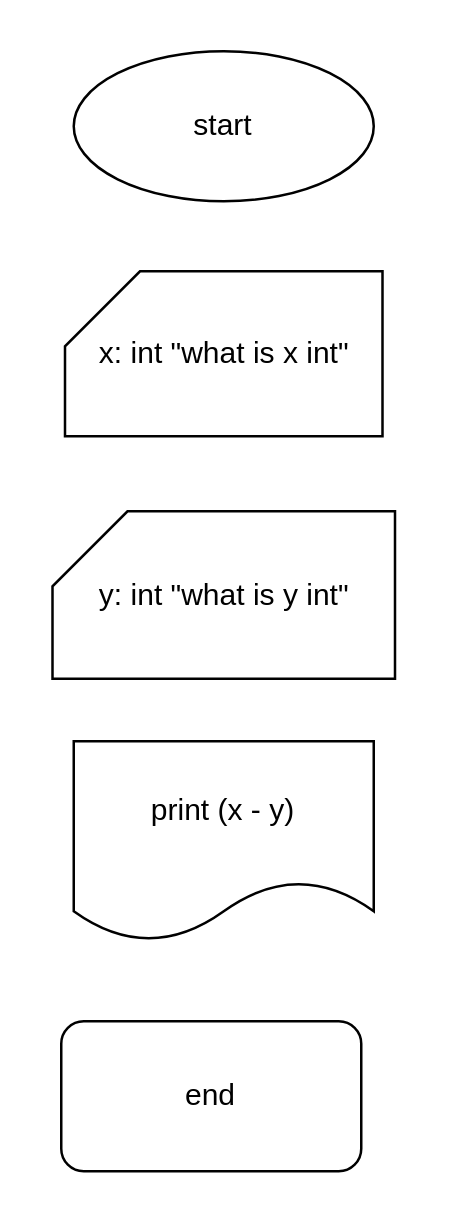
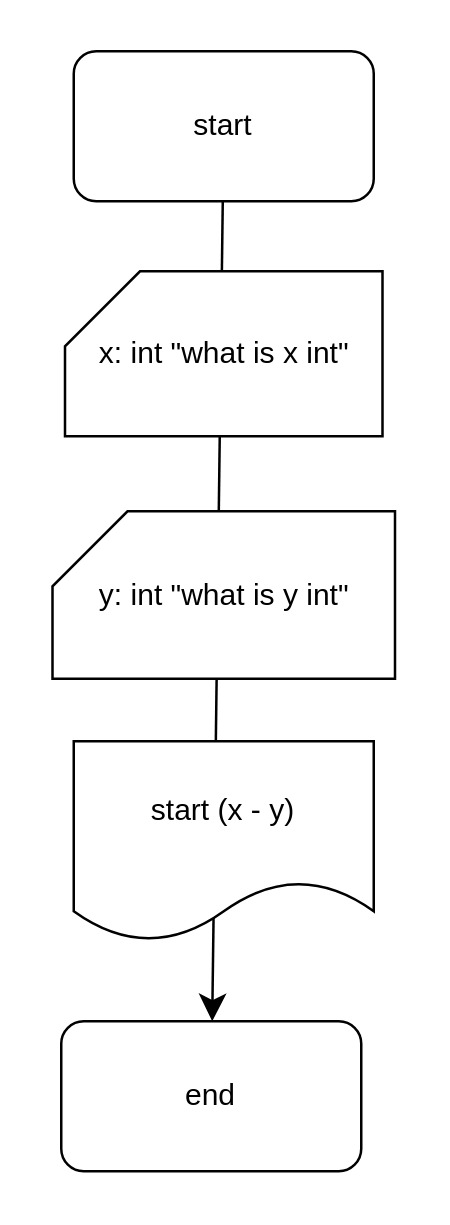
(224, 126) -> (224, 126)
(224, 811) -> (224, 811)
none -> (213, 959)
